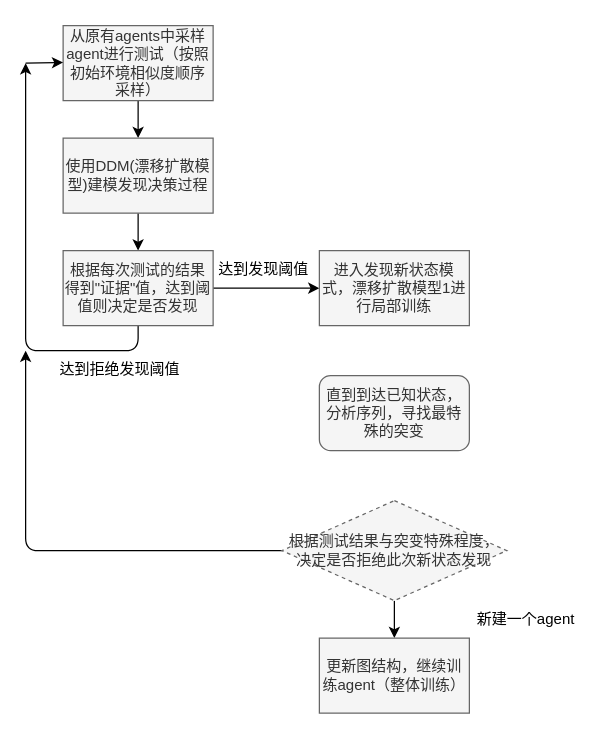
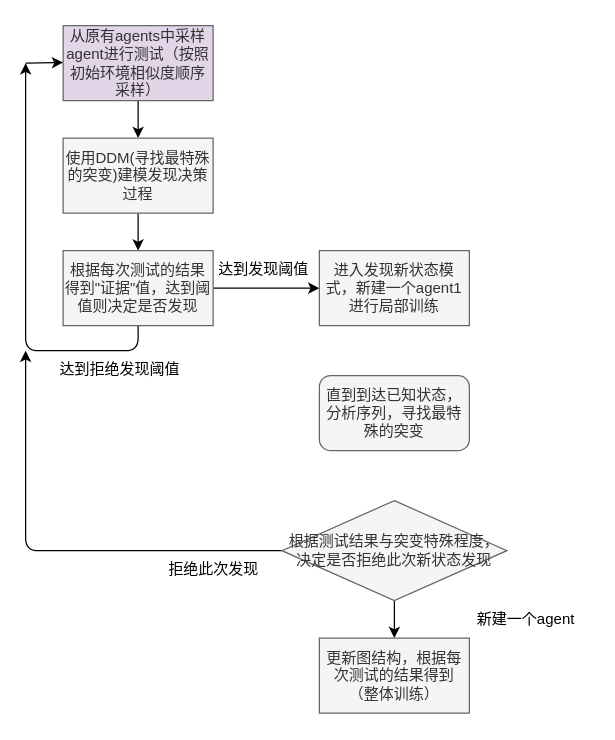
(138, 63) -> (138, 63)
(138, 176) -> (138, 176)
(394, 288) -> (394, 288)
(394, 551) -> (394, 551)
none -> (213, 569)
(394, 676) -> (394, 676)
